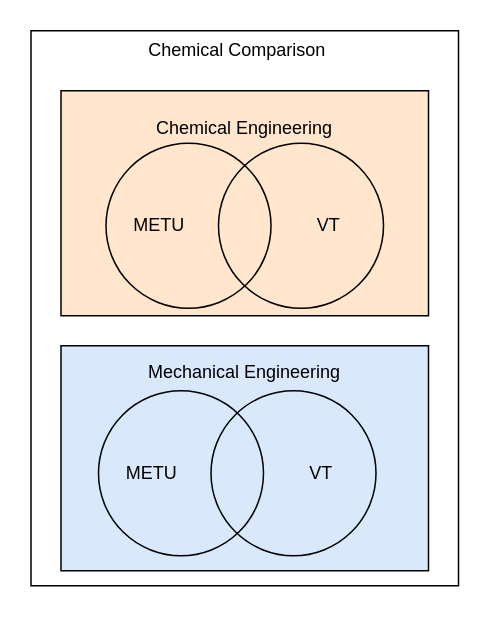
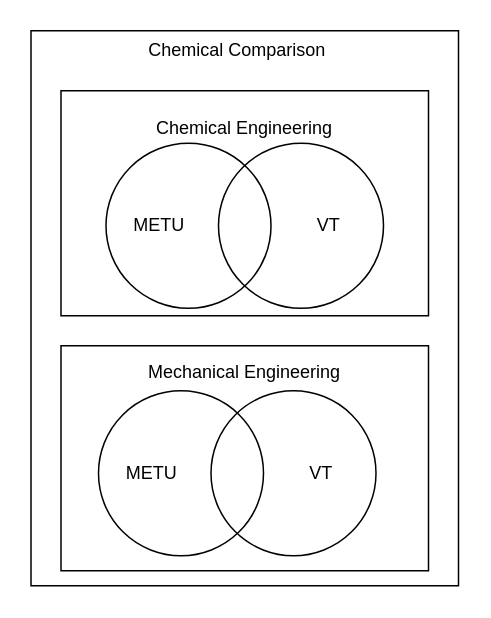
(245, 203) -> (245, 203)
(245, 458) -> (245, 458)
